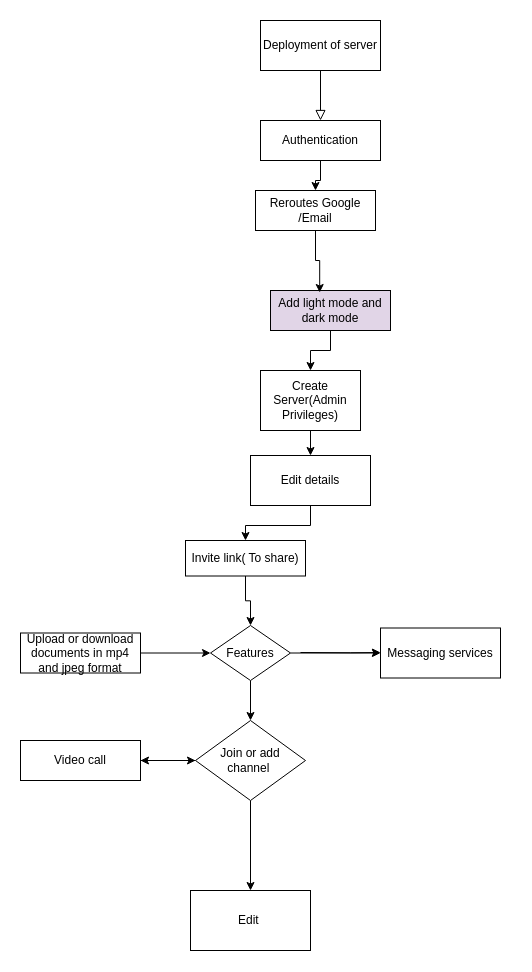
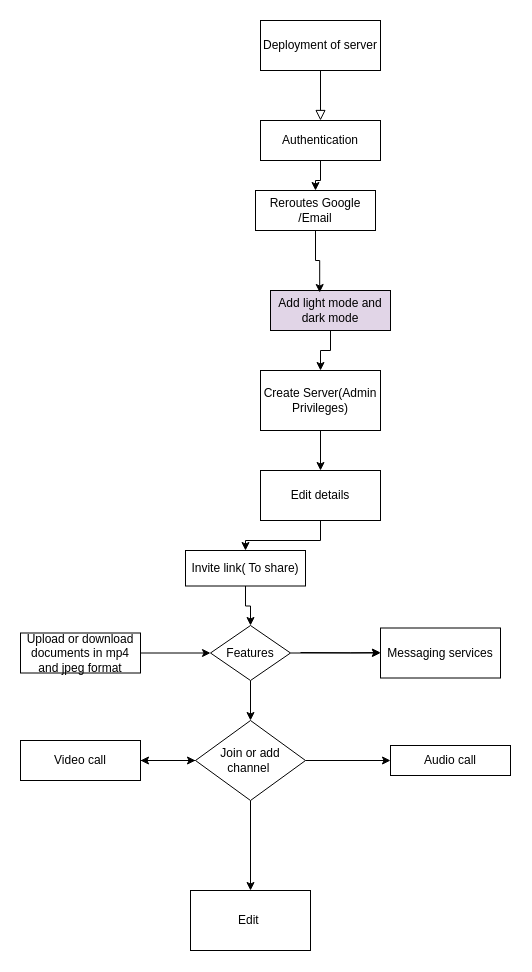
(311, 401) -> (321, 401)
(311, 481) -> (321, 496)
(246, 558) -> (246, 568)
none -> (345, 761)
none -> (451, 761)
